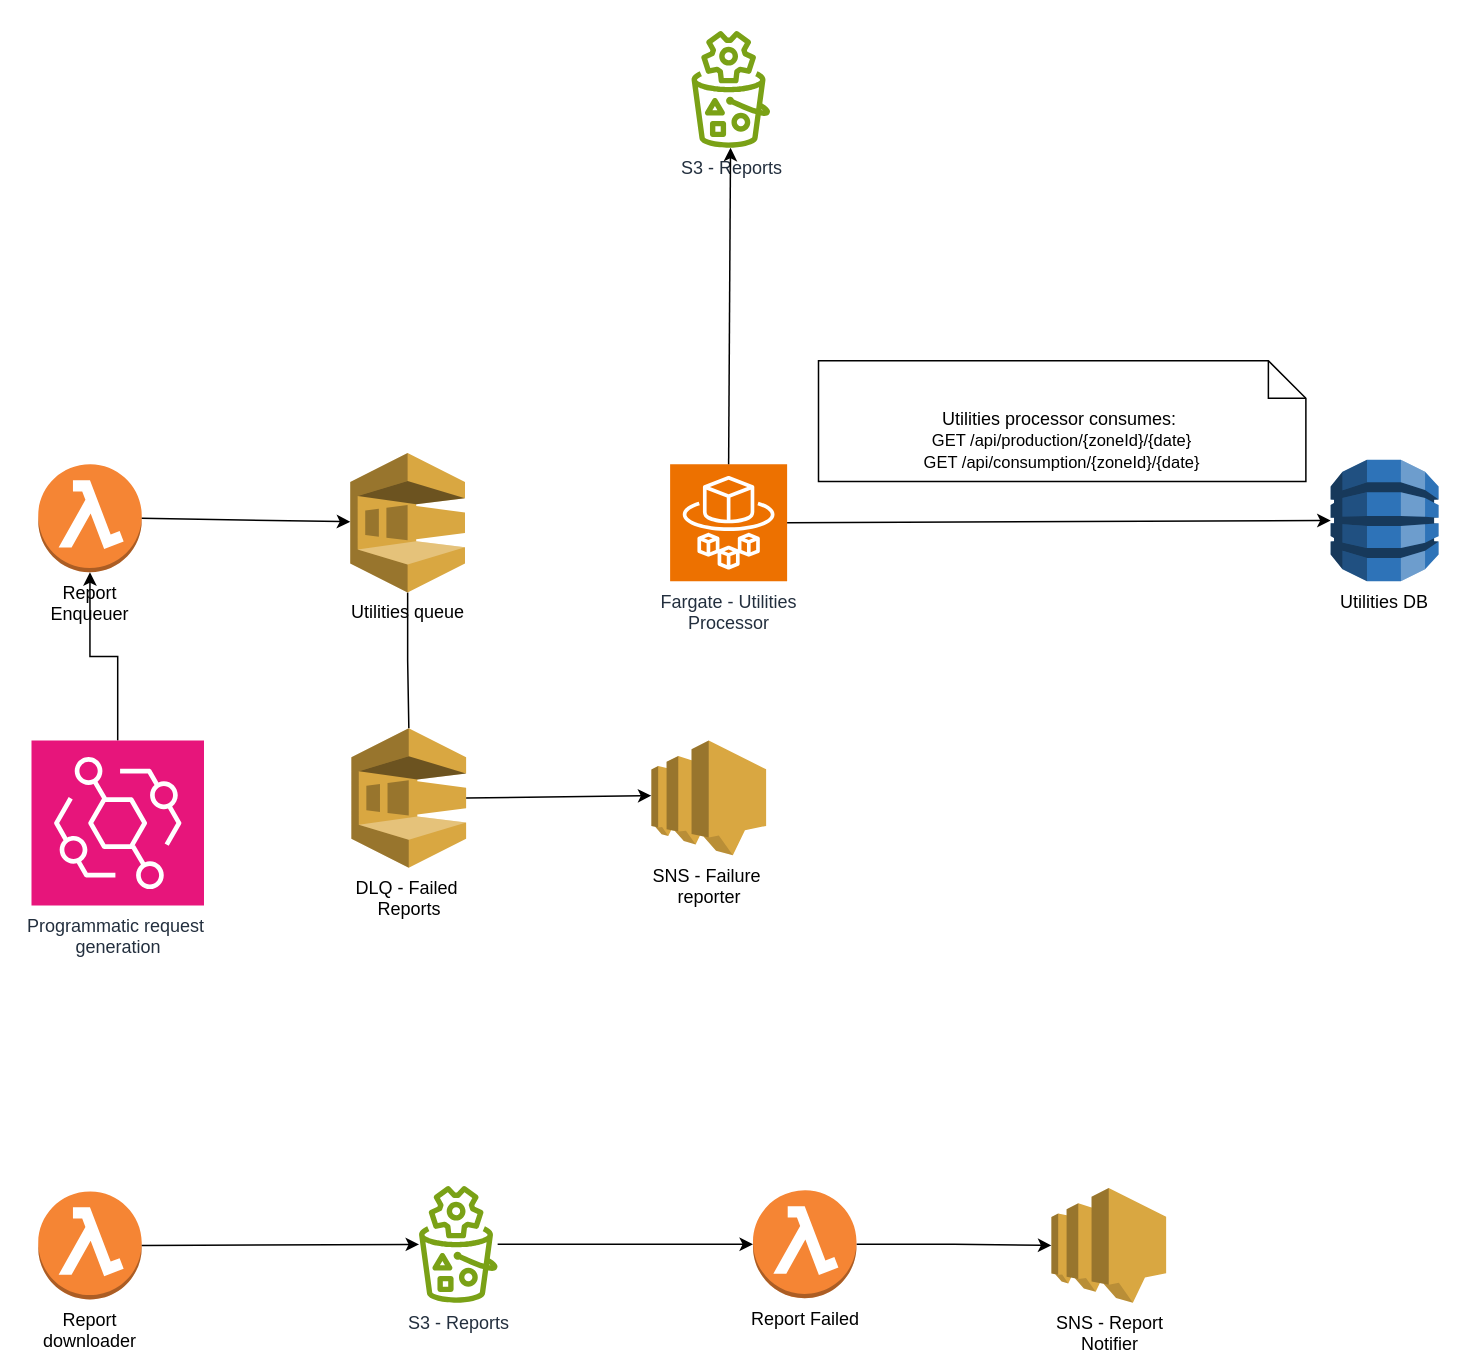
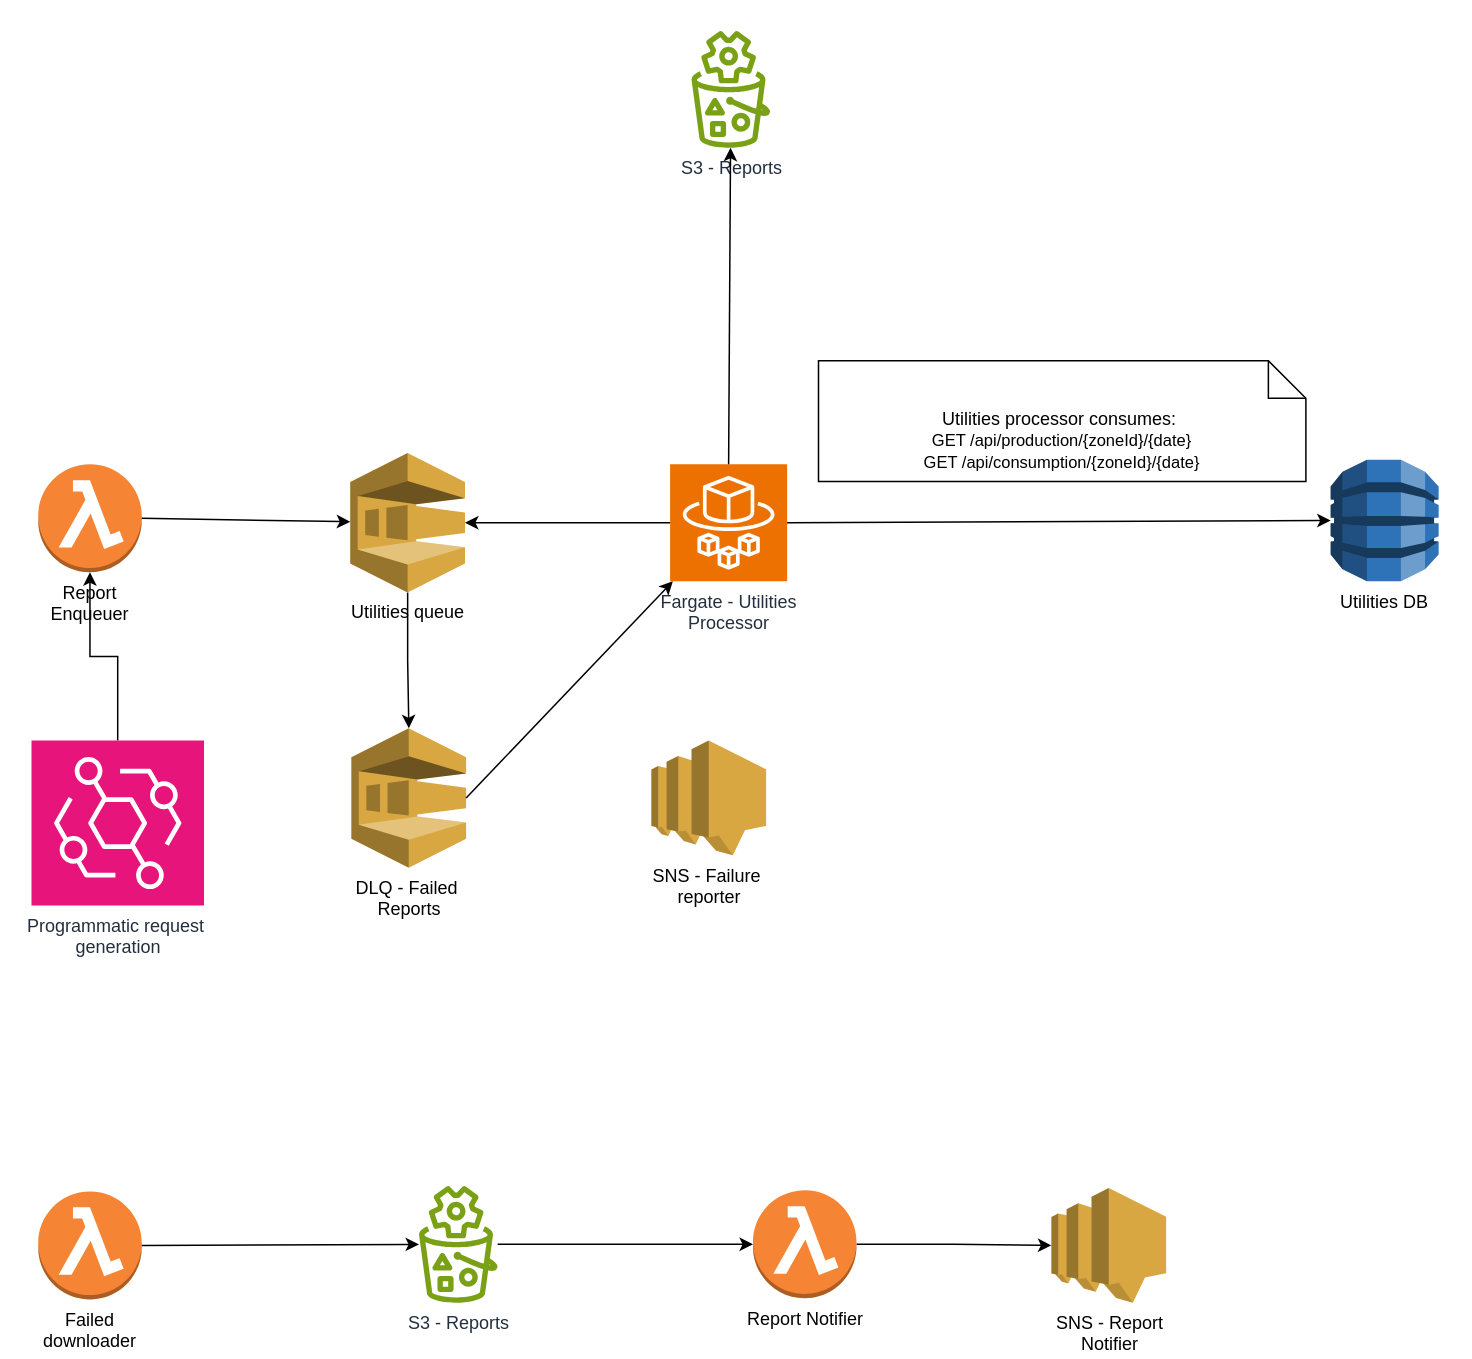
none -> (573, 523)
(408, 721) -> (408, 717)
(553, 797) -> (566, 693)
(806, 1320) -> (806, 1320)
(90, 1332) -> (90, 1332)
